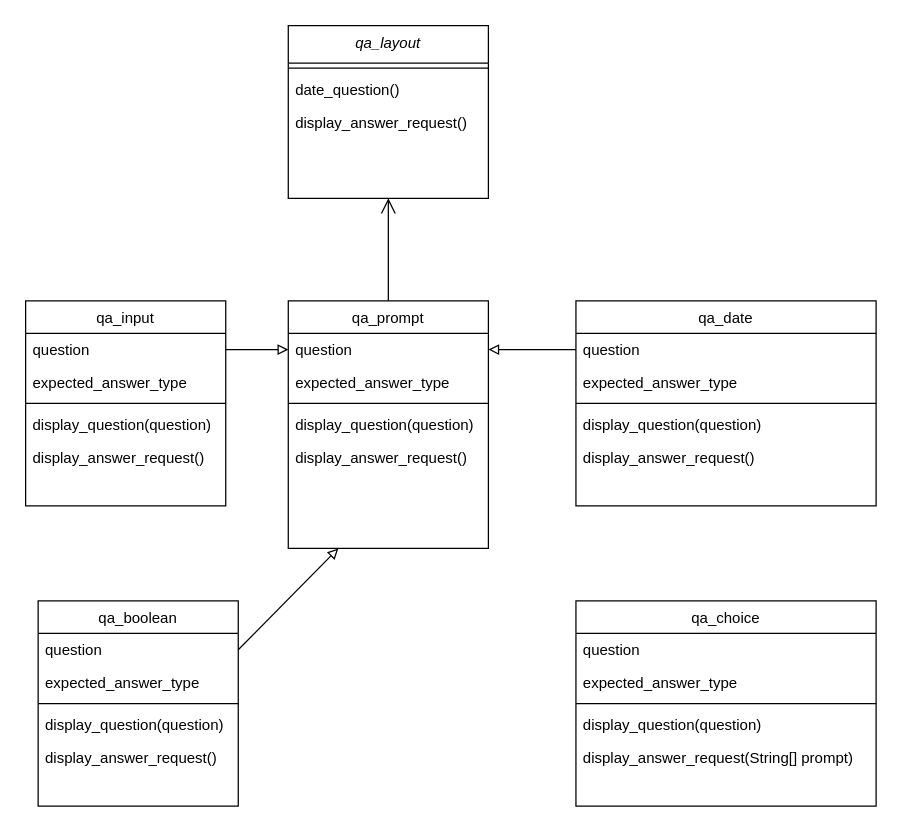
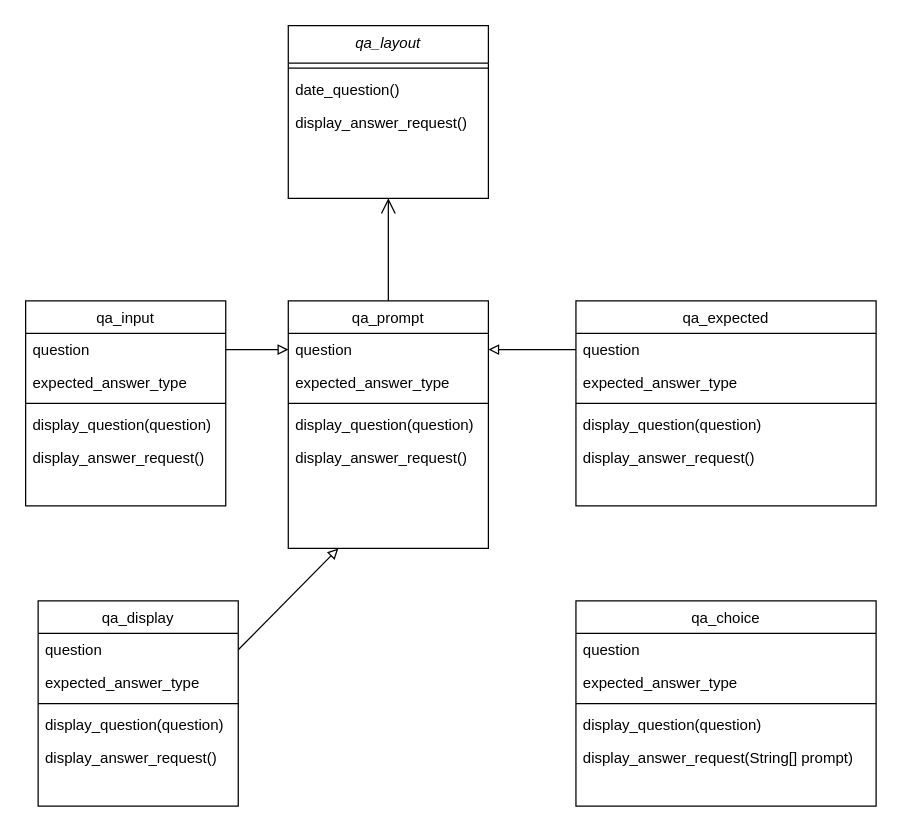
(725, 318) -> (725, 318)
(138, 618) -> (138, 618)
